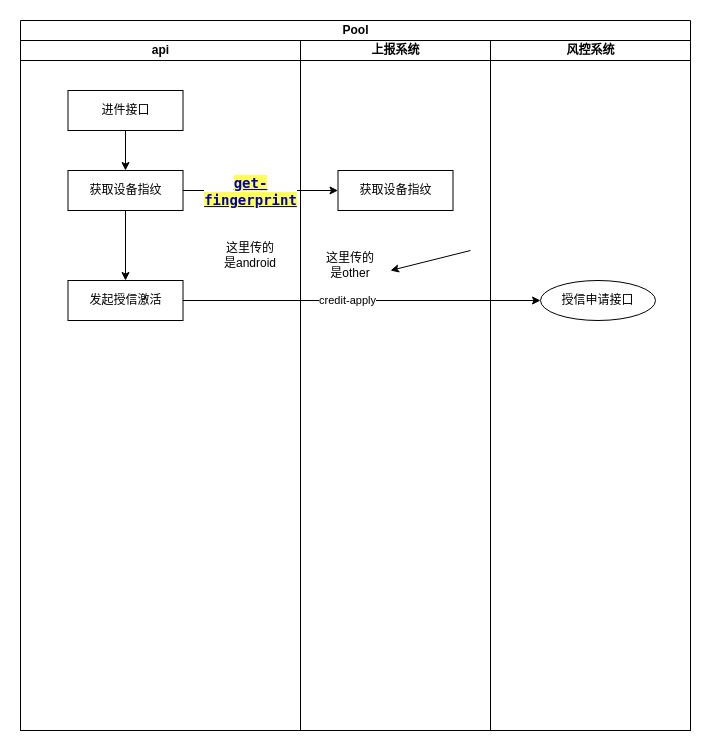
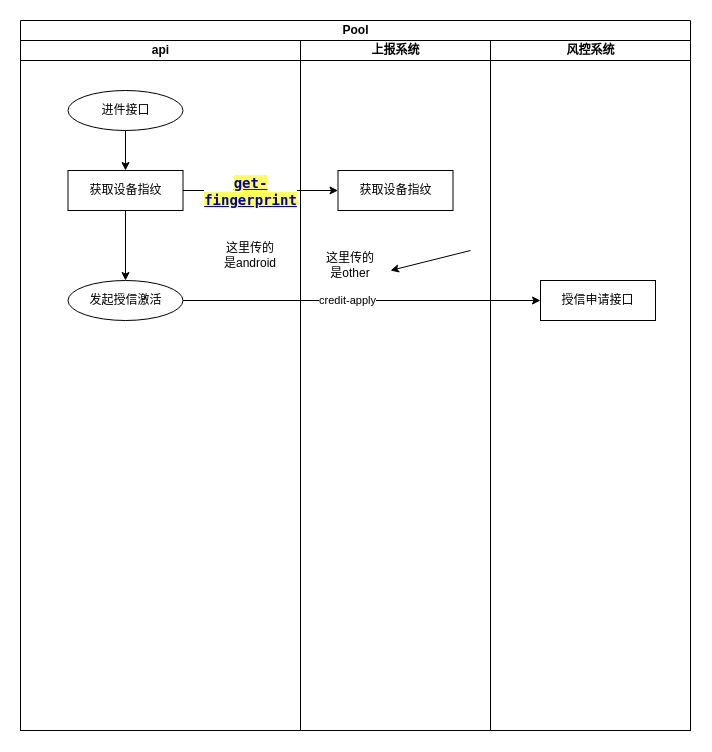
(126, 111) -> (126, 111)
(126, 301) -> (126, 301)
(598, 301) -> (598, 301)
